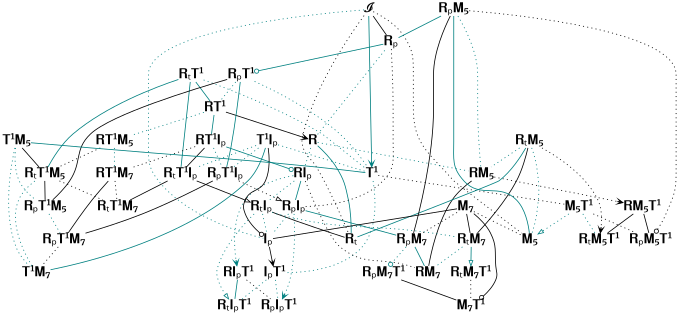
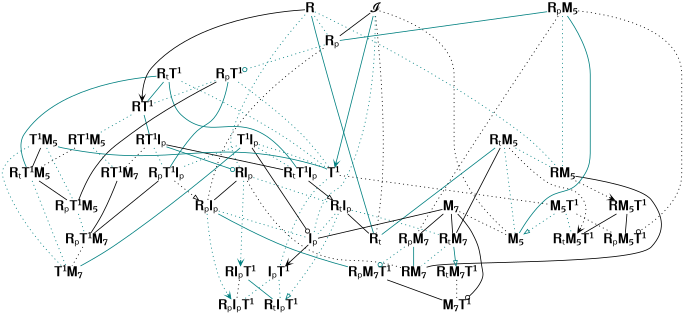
(321, 57) -> (286, 57)
(433, 124) -> (487, 124)
(264, 125) -> (209, 30)
(298, 190) -> (225, 190)
(118, 207) -> none
(337, 219) -> (281, 245)
(436, 225) -> (432, 223)
